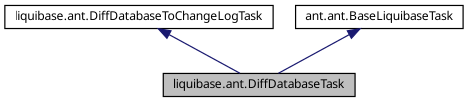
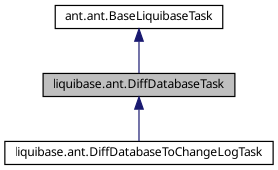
(205, 54) -> (139, 125)
